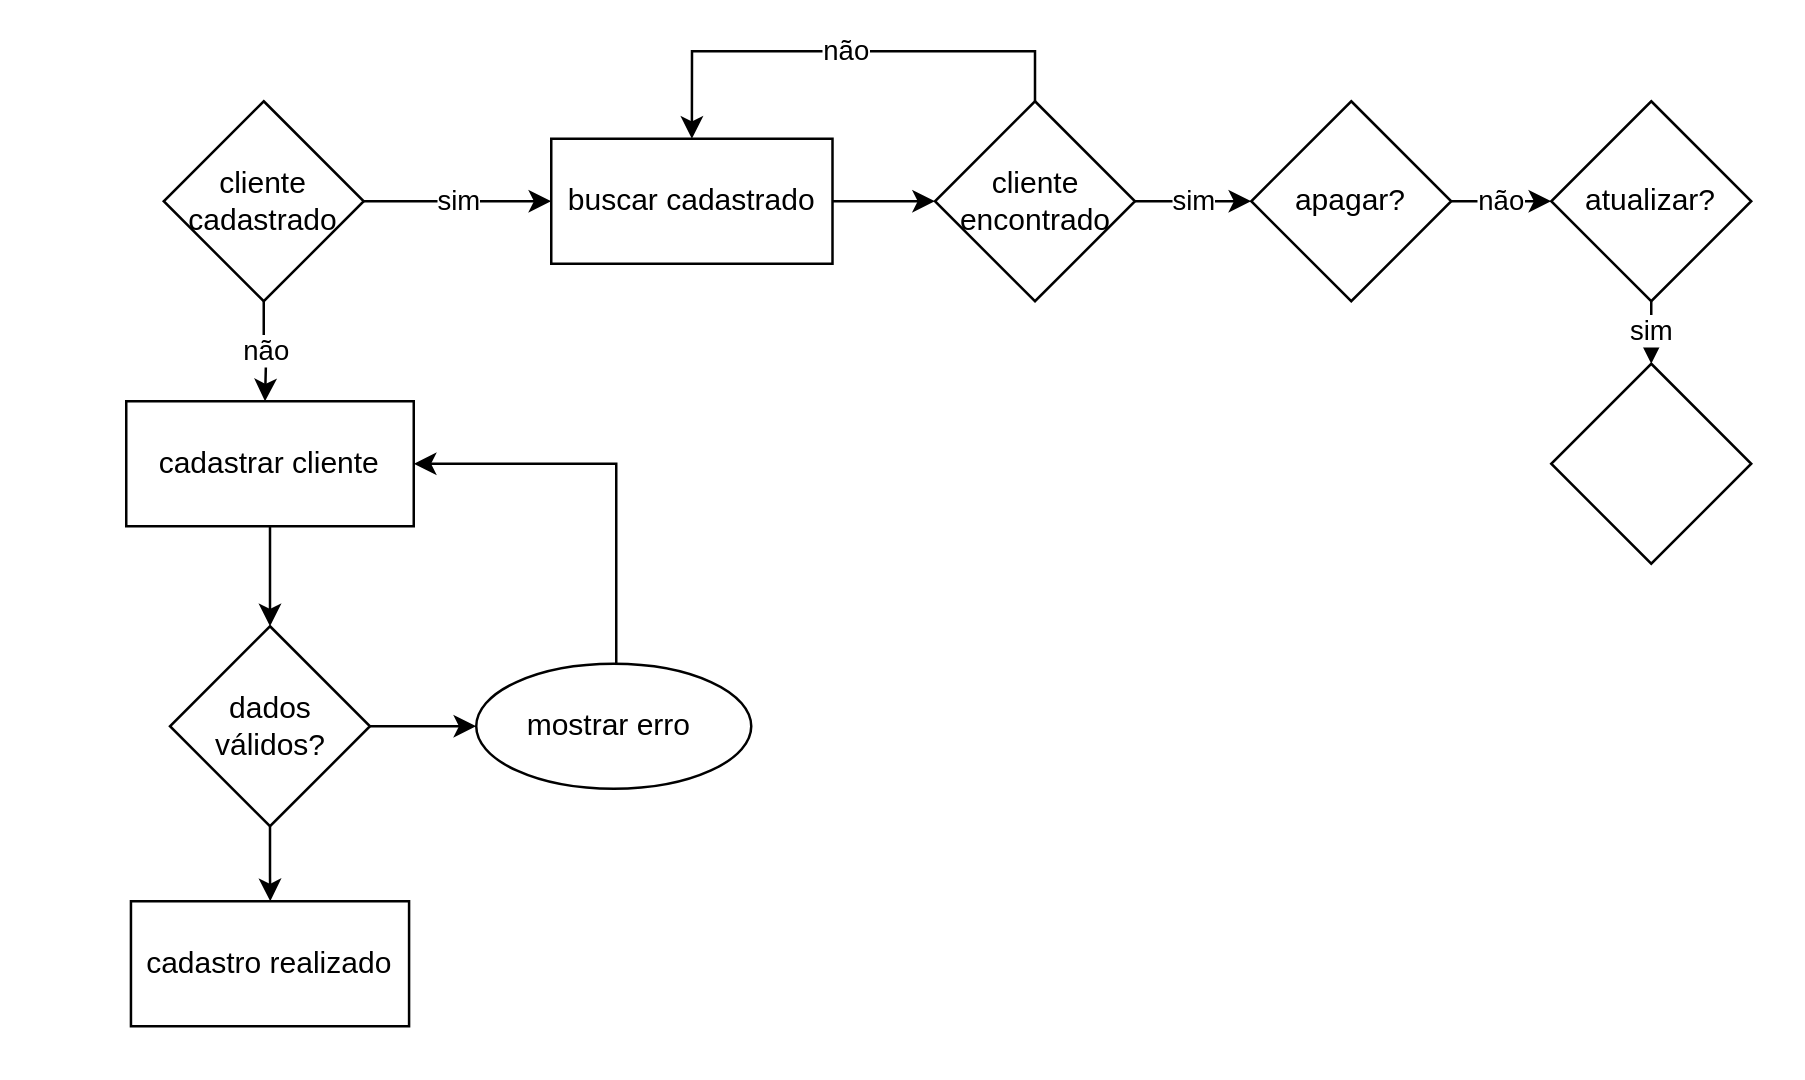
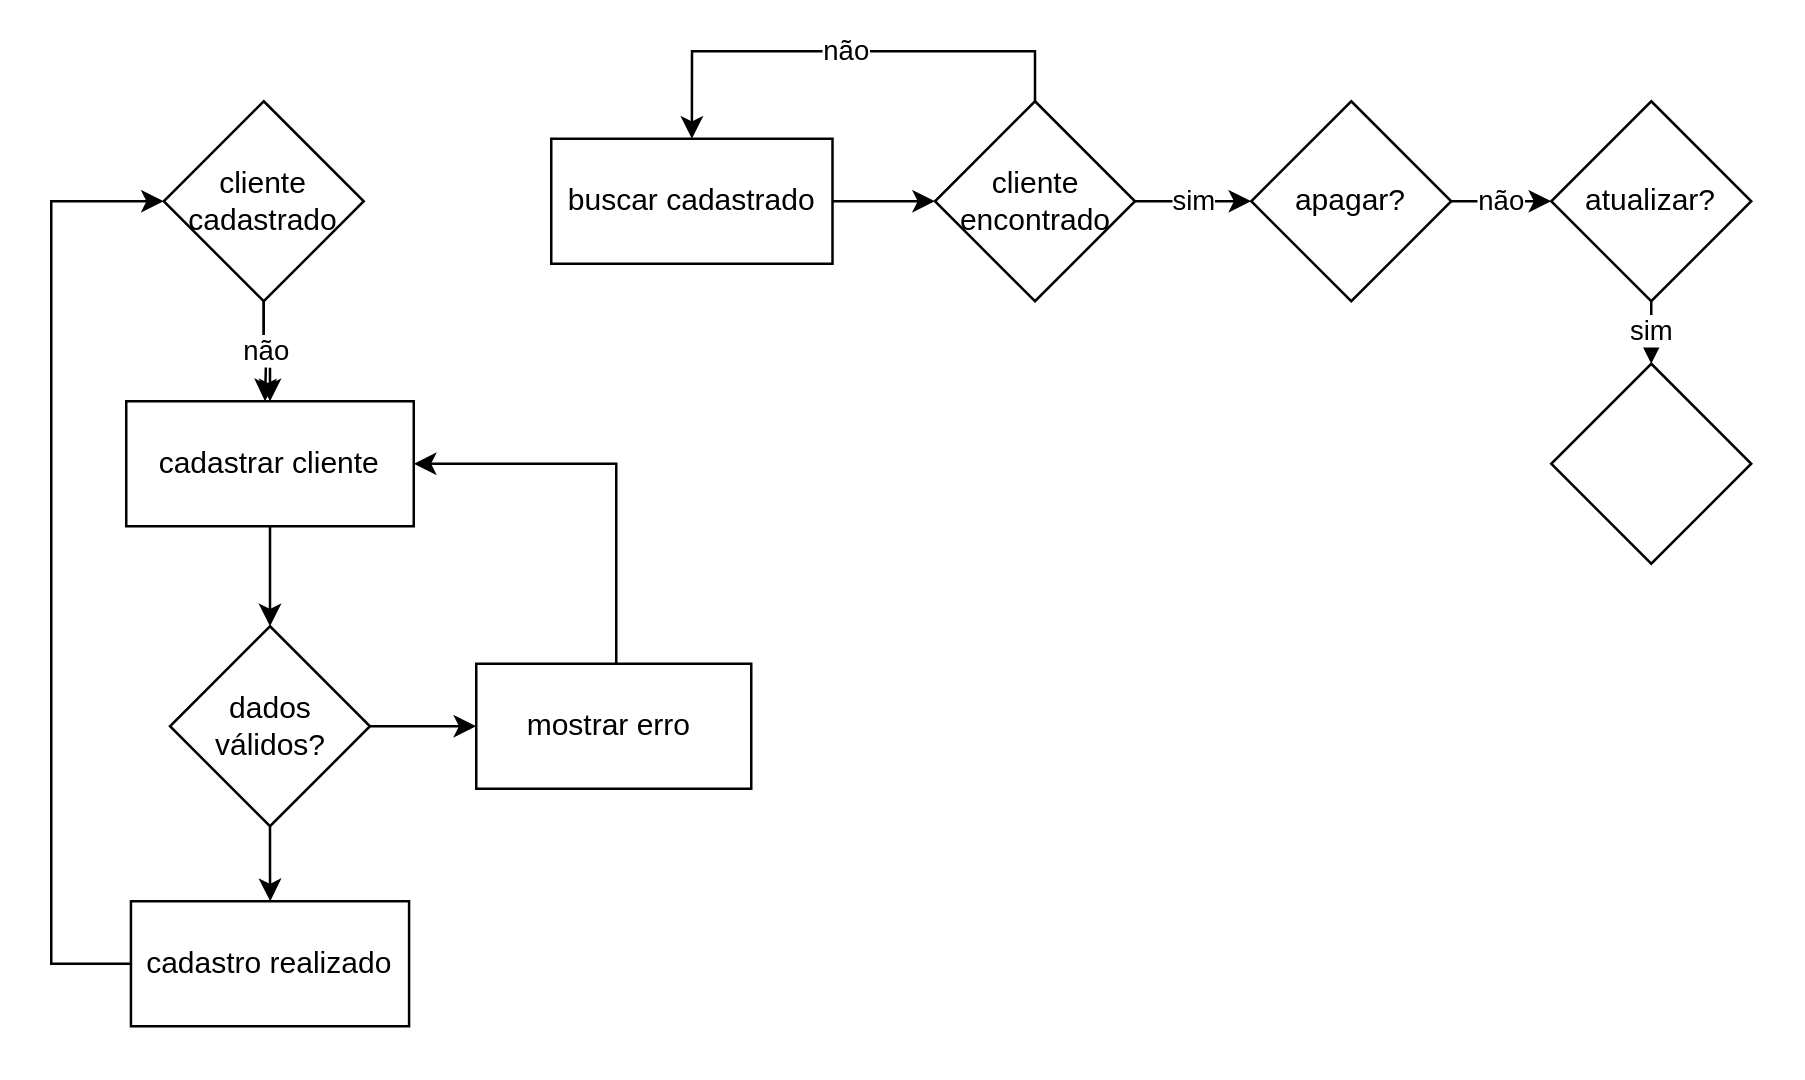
(449, 201) -> (270, 376)
none -> (51, 574)
(614, 726) -> (614, 726)
